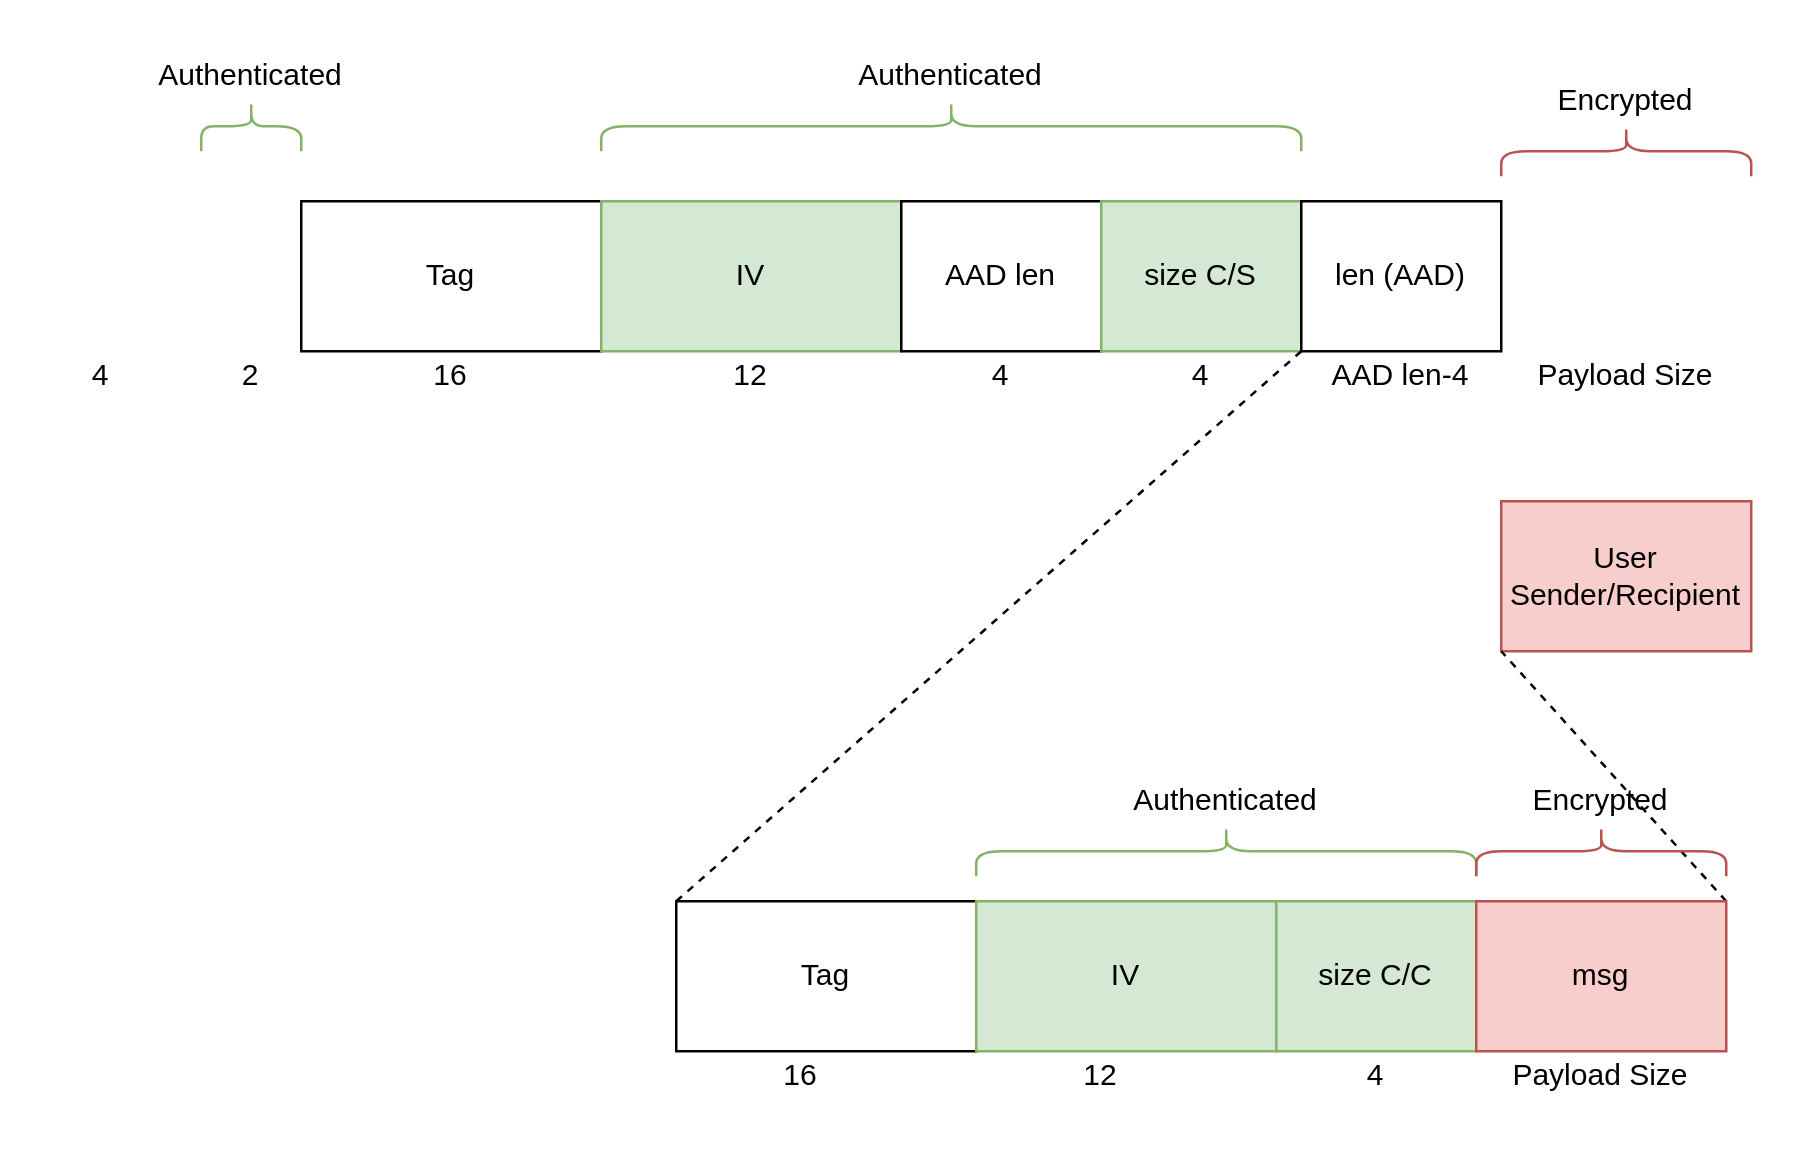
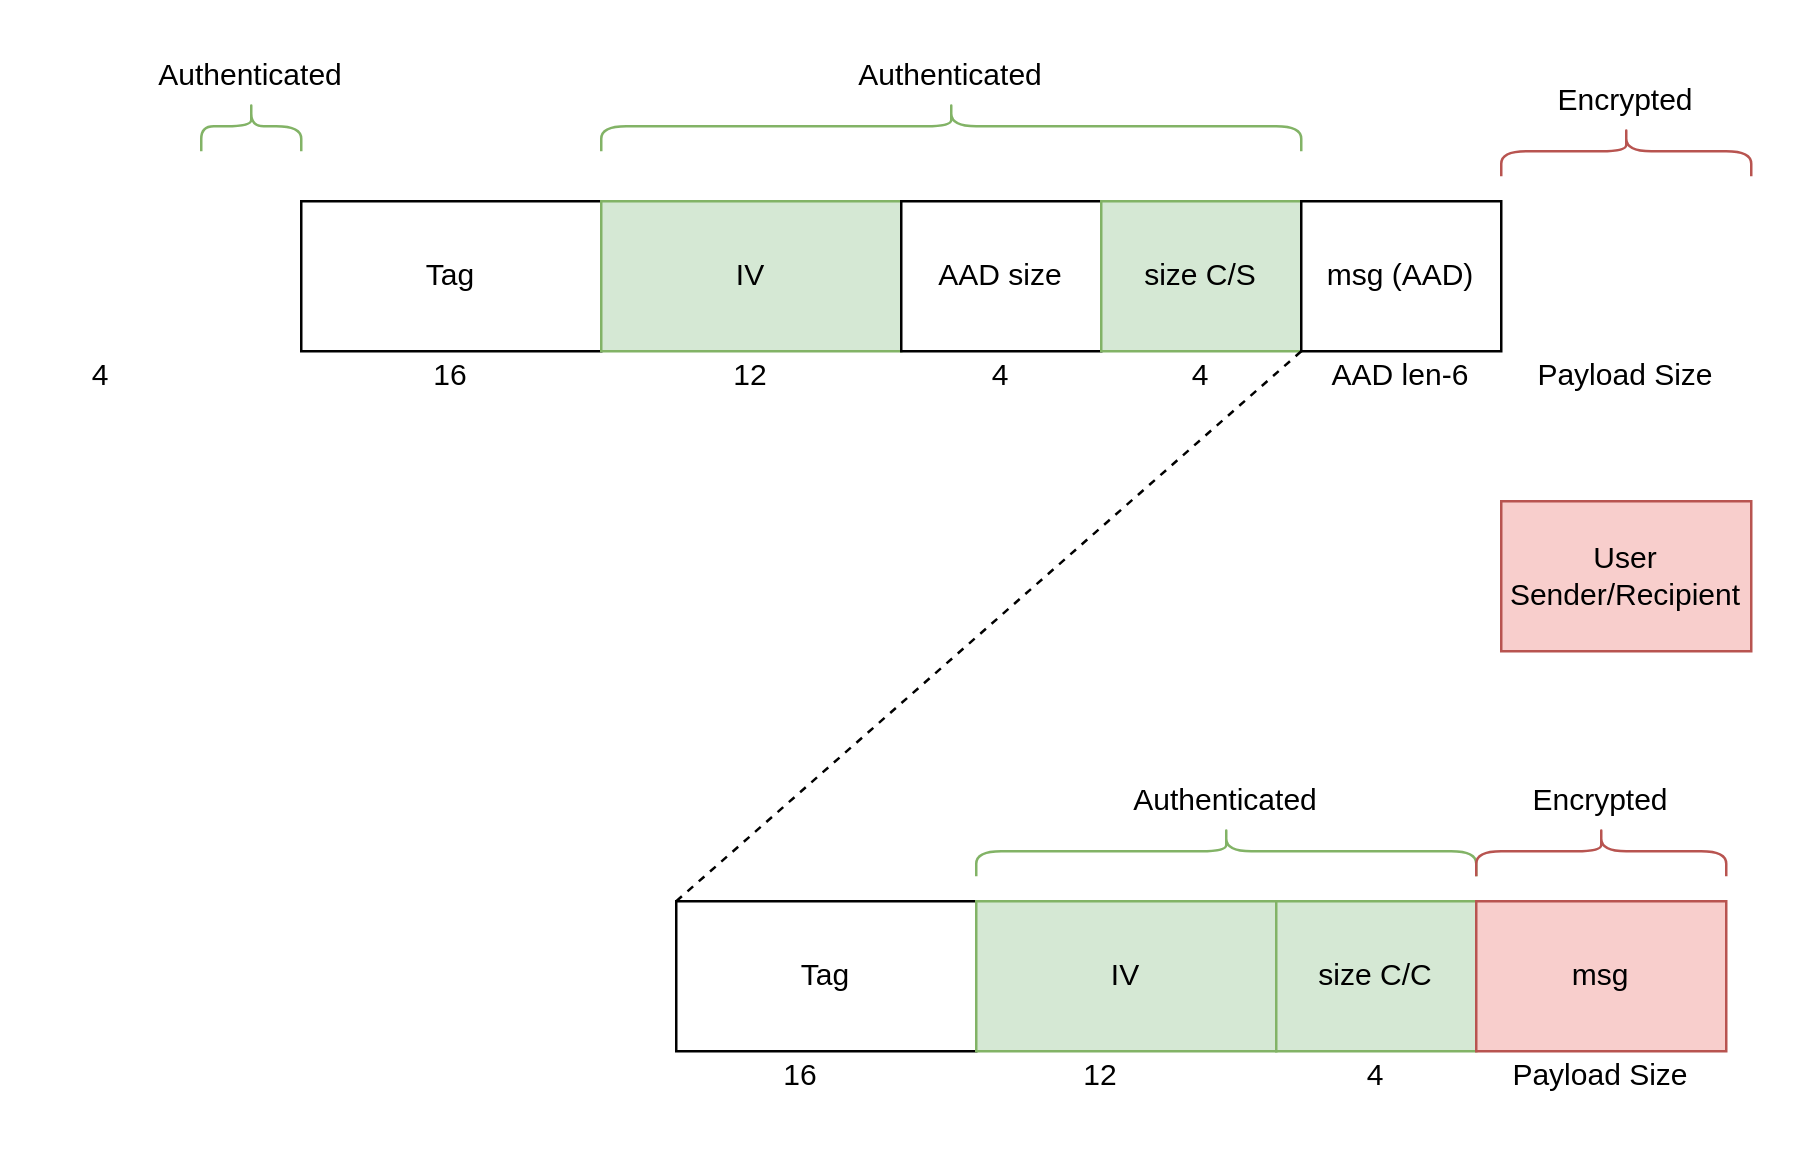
(1001, 276) -> (1001, 276)
(1401, 276) -> (1401, 276)
(251, 376) -> none
(1401, 376) -> (1401, 376)
(1666, 834) -> none
